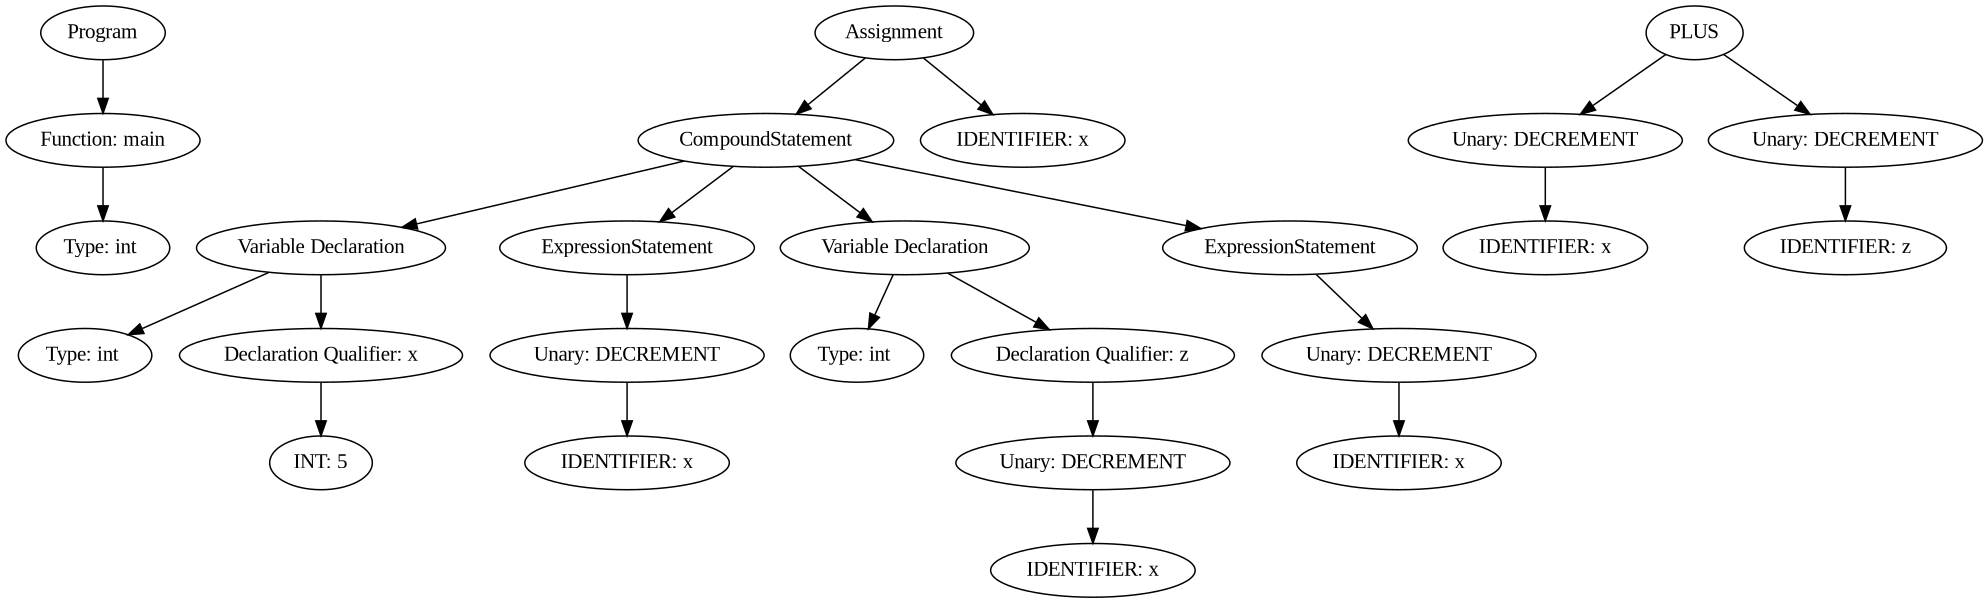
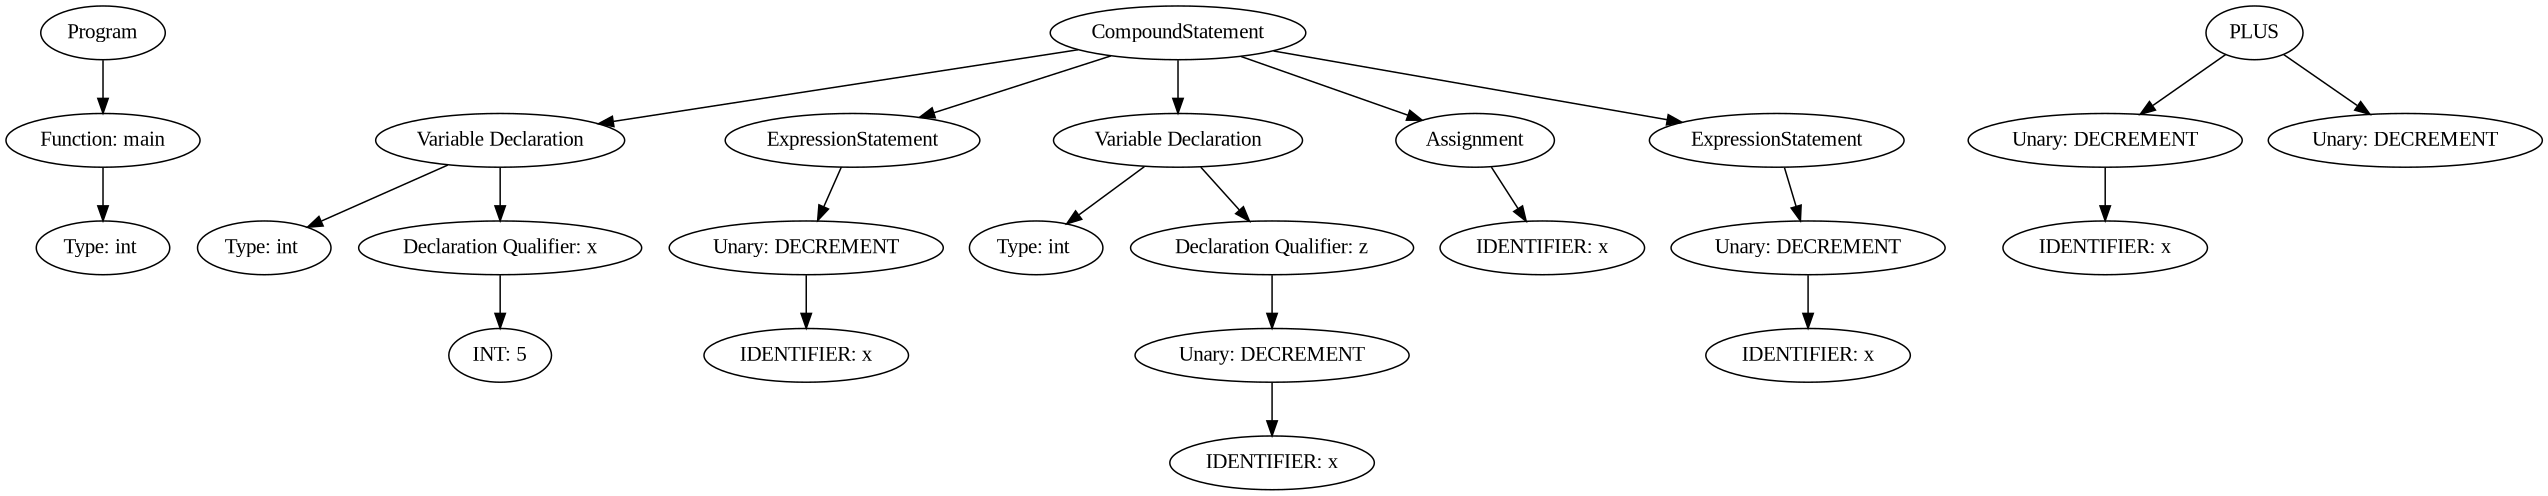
(837, 81) -> (1324, 86)
(1845, 248) -> none
